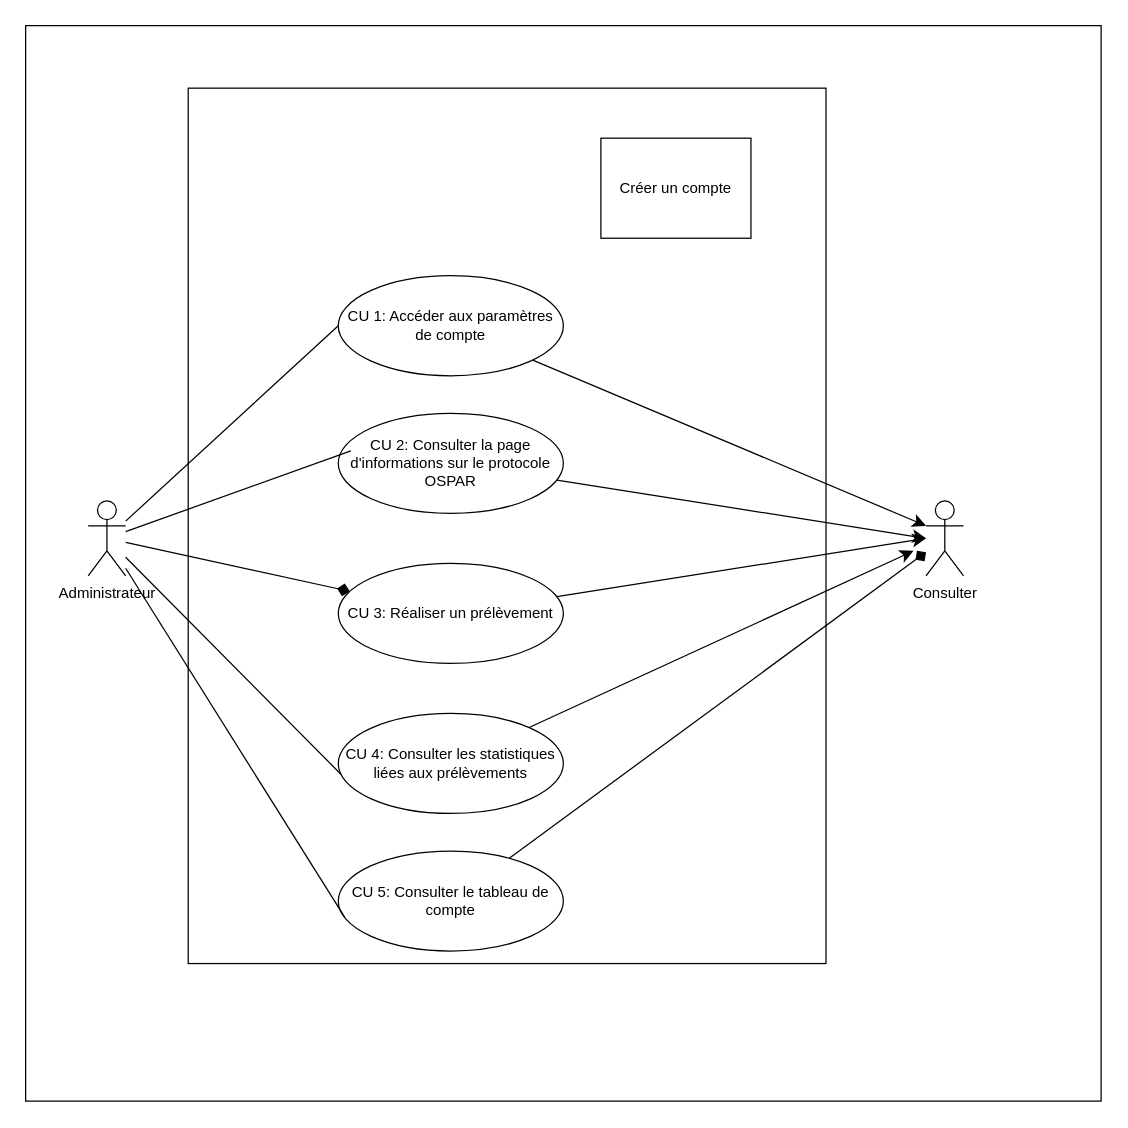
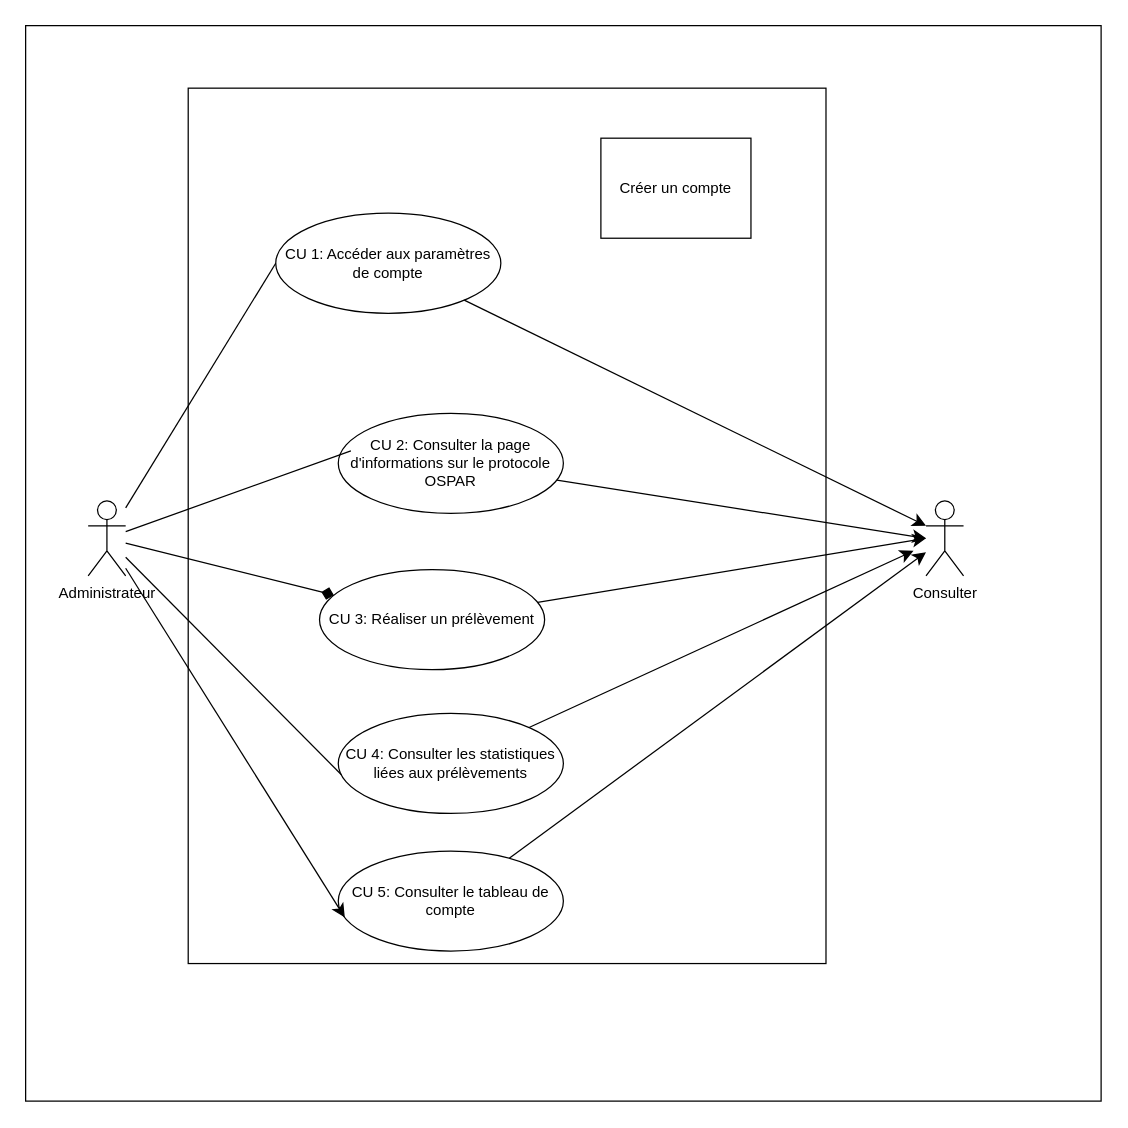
(451, 326) -> (388, 263)
(915, 560) -> (916, 559)
(451, 613) -> (432, 619)
(341, 911) -> (338, 907)
